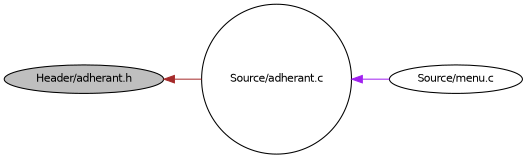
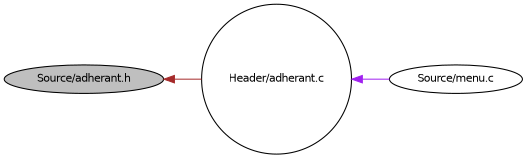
(84, 79) -> (84, 79)
(277, 79) -> (277, 79)
